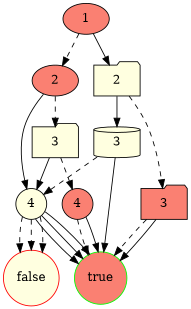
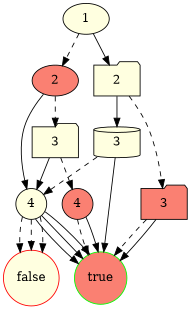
(86, 19) -> (86, 19)
